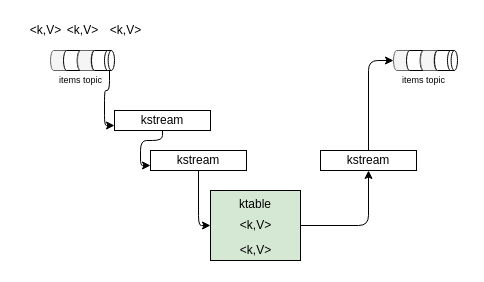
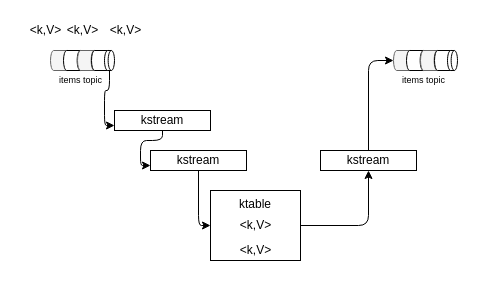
(256, 226) -> (256, 226)
